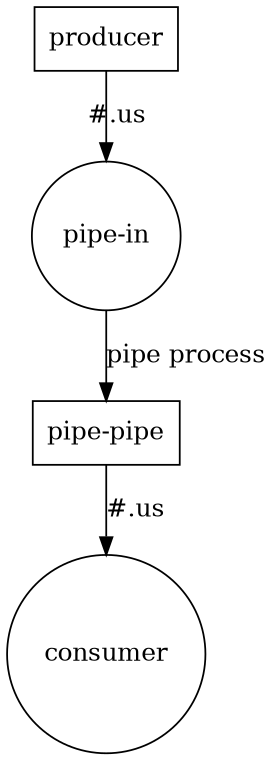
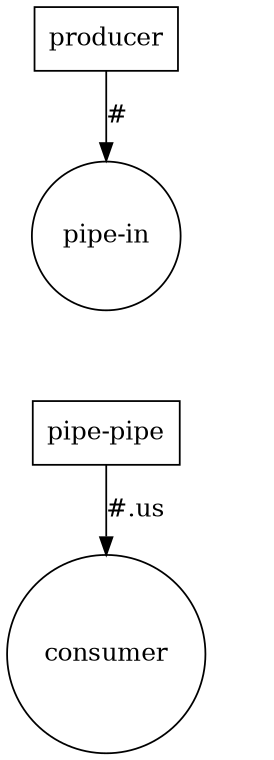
(118, 116) -> (118, 116)
(106, 347) -> none
